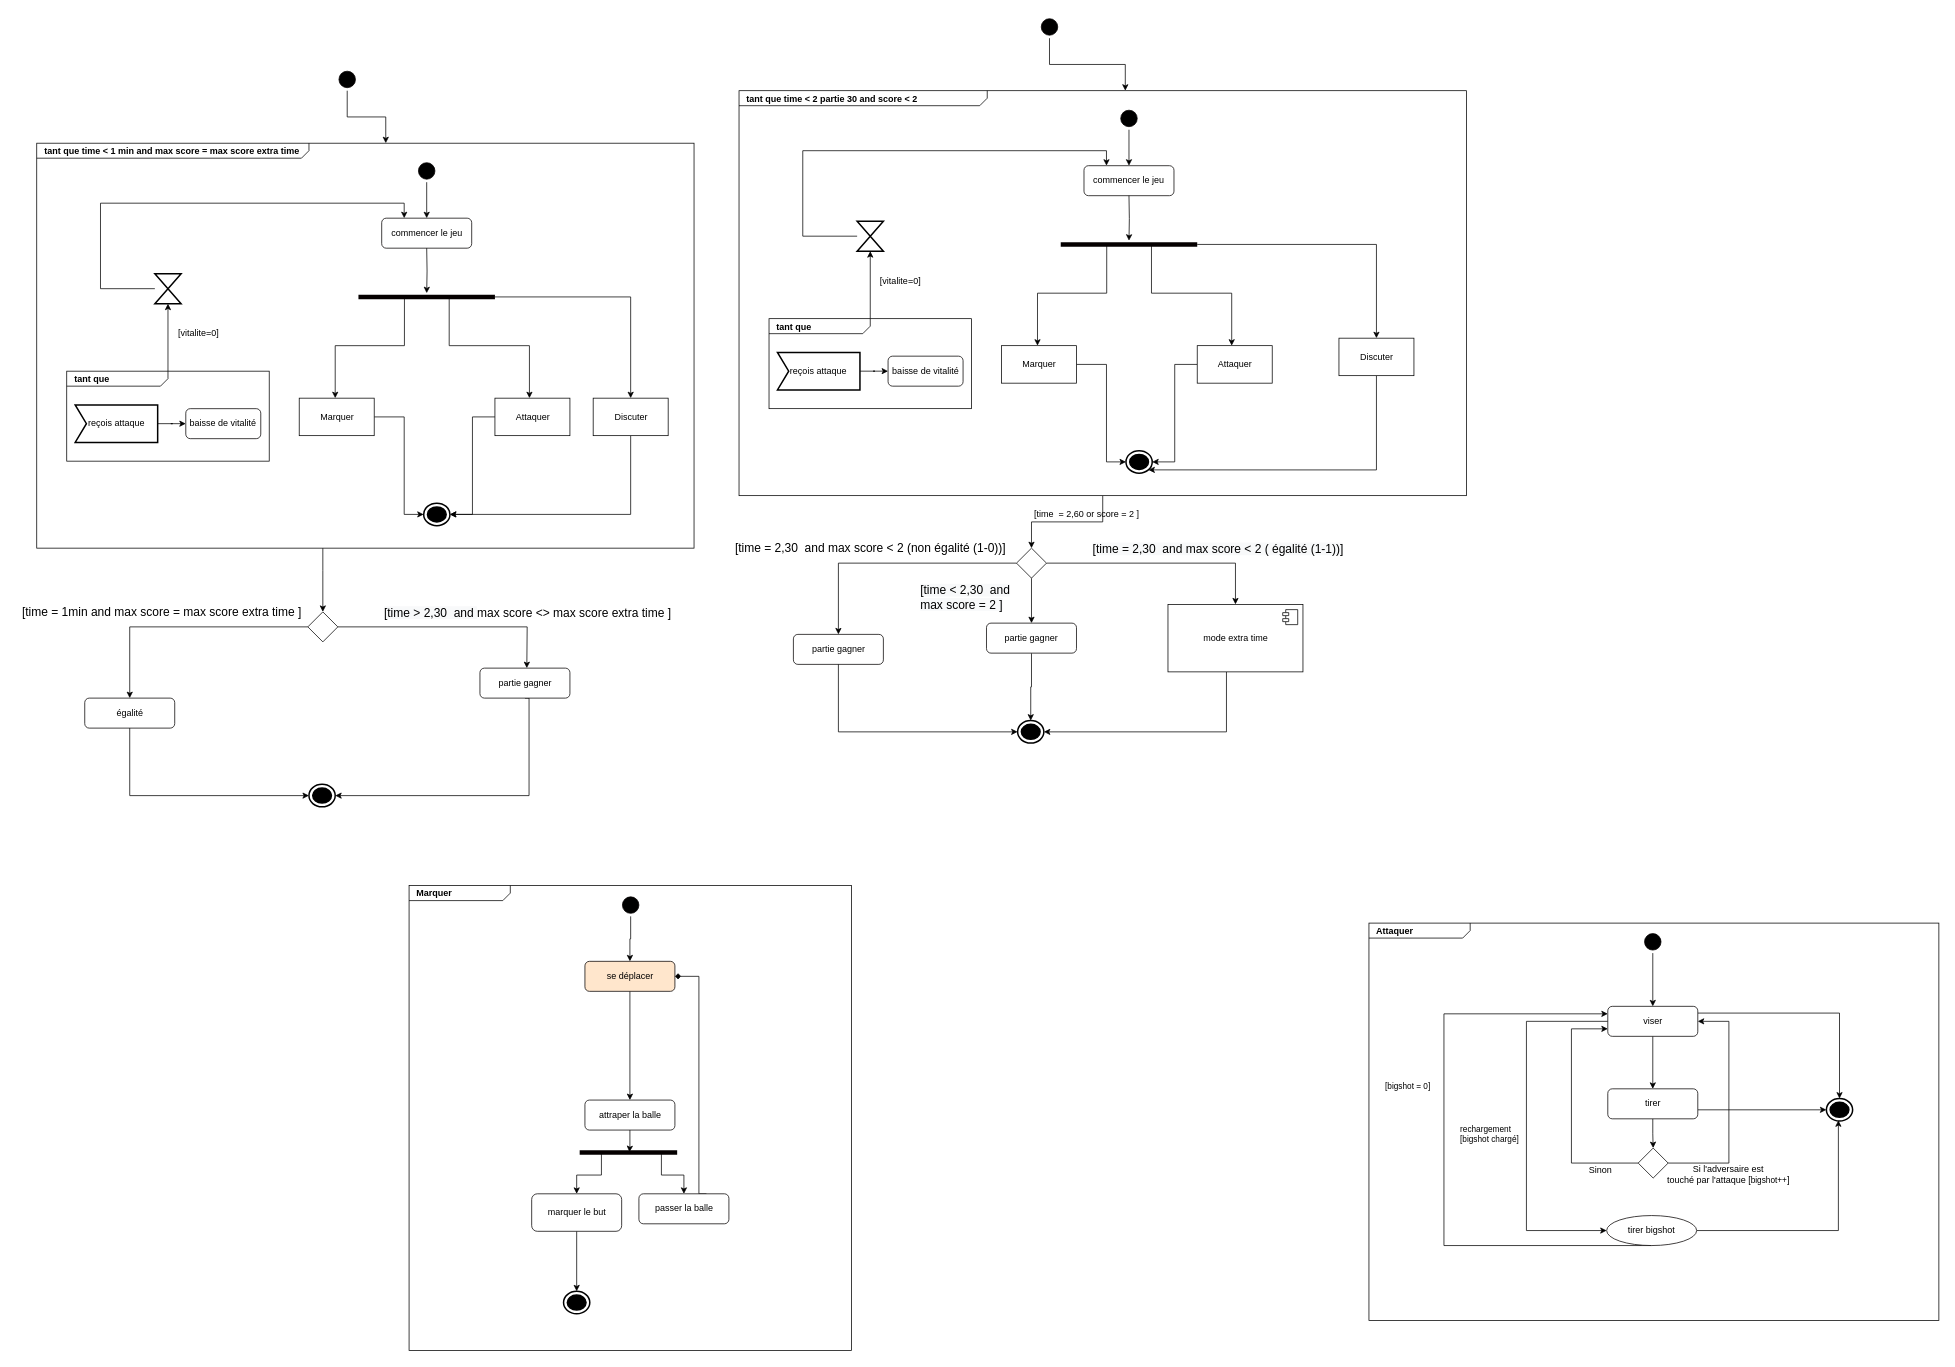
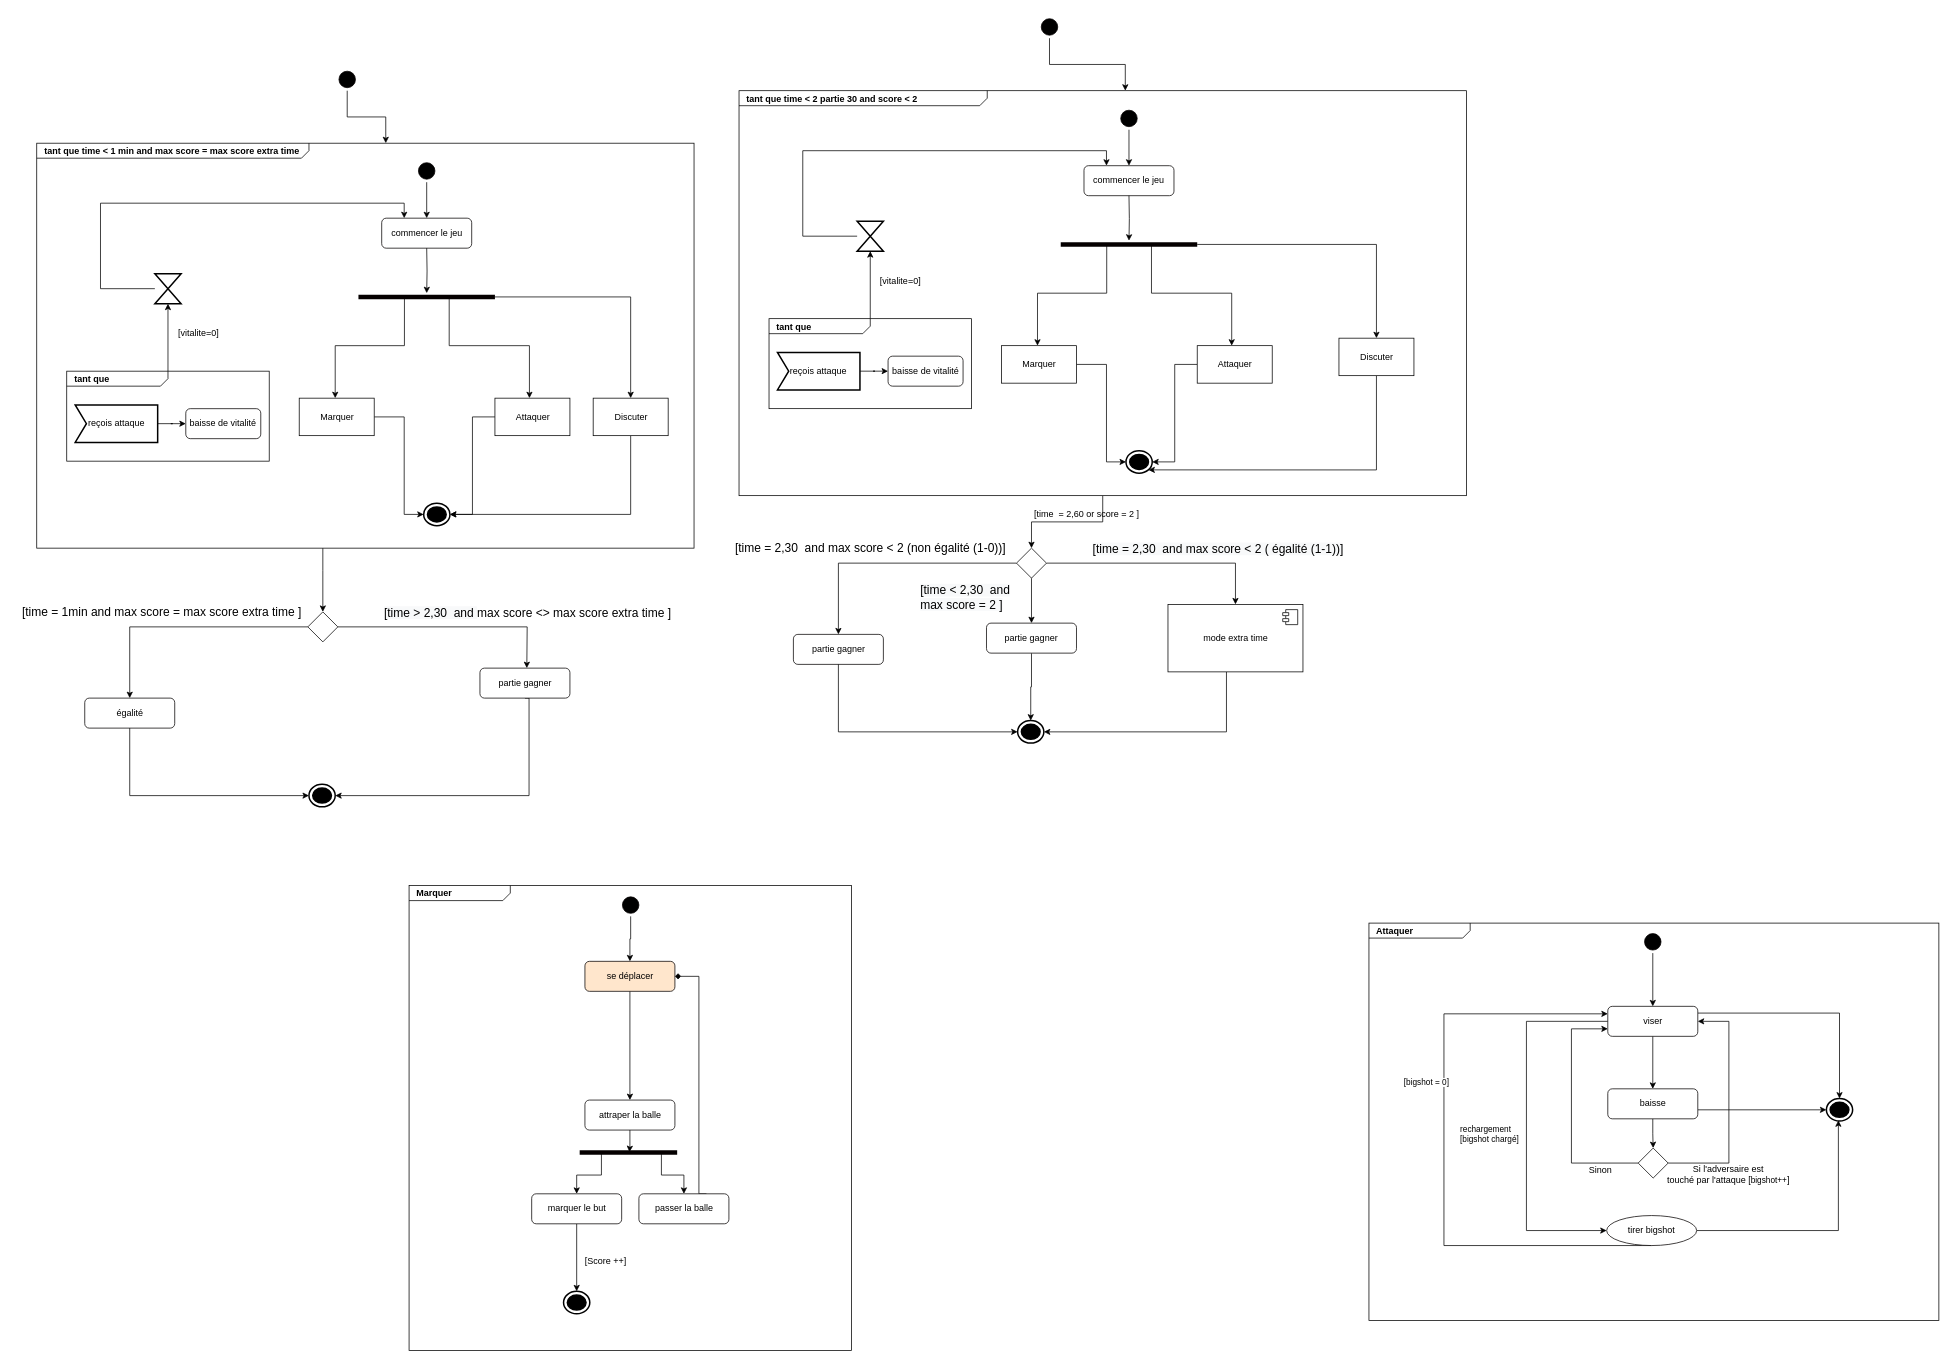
(1422, 1087) -> (1440, 1083)
(1653, 1104) -> (1653, 1104)
(577, 1212) -> (577, 1209)
none -> (605, 1261)
